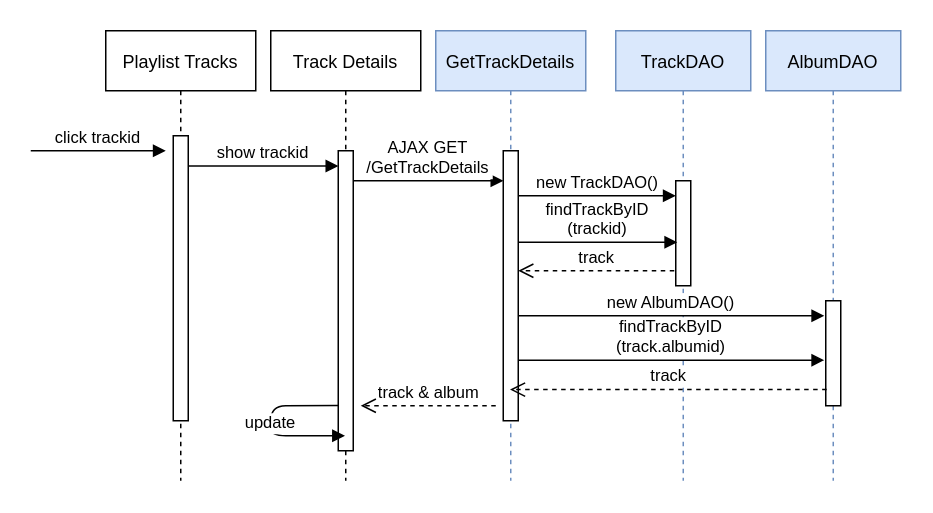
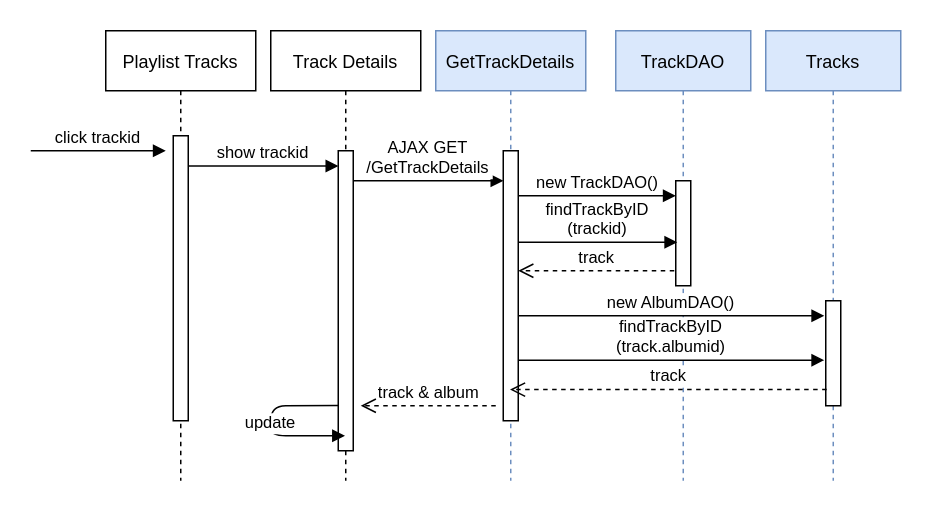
(833, 62) -> (833, 62)
